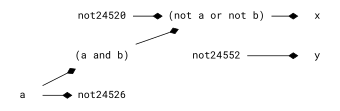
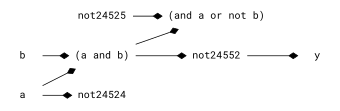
(102, 16) -> (102, 16)
(217, 16) -> (217, 16)
(318, 16) -> none
none -> (23, 56)
none -> (156, 56)
(102, 95) -> (102, 95)
